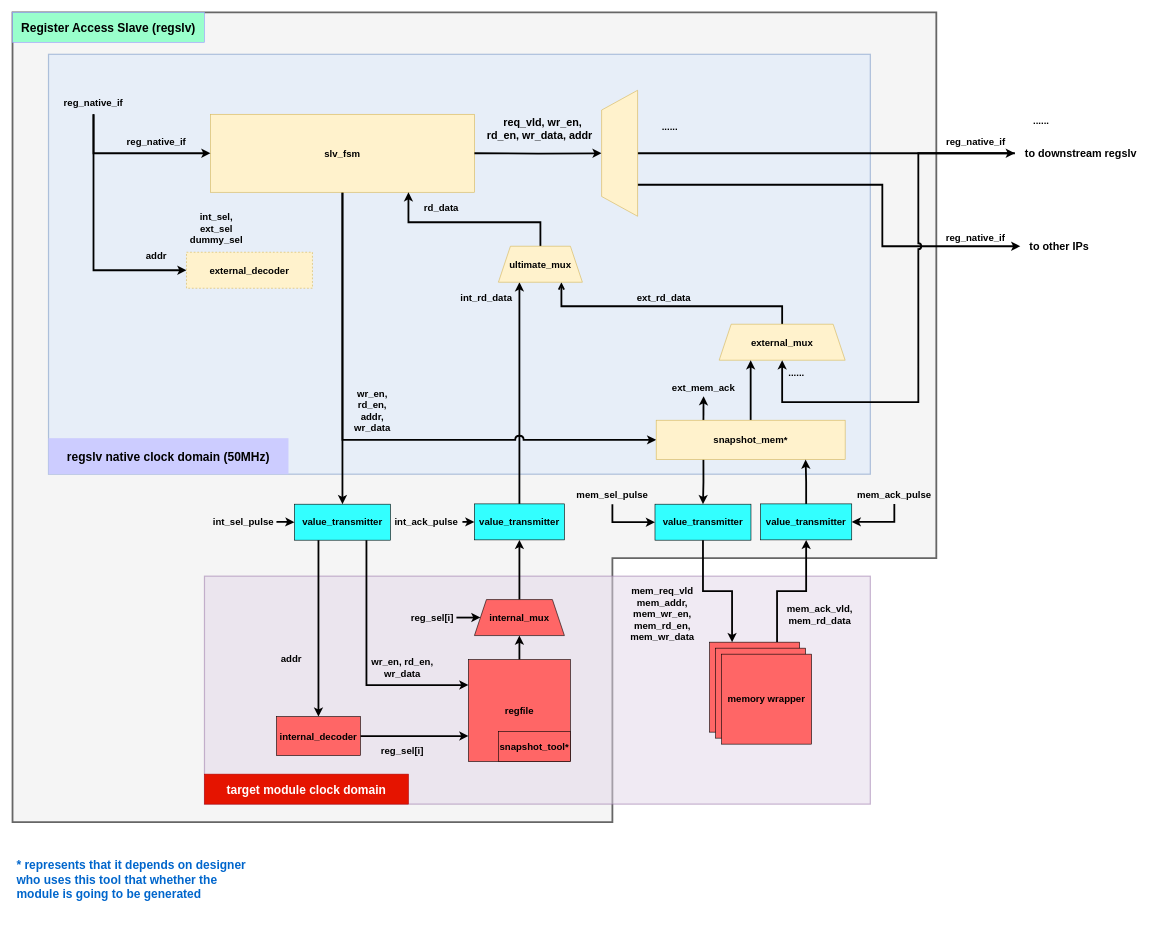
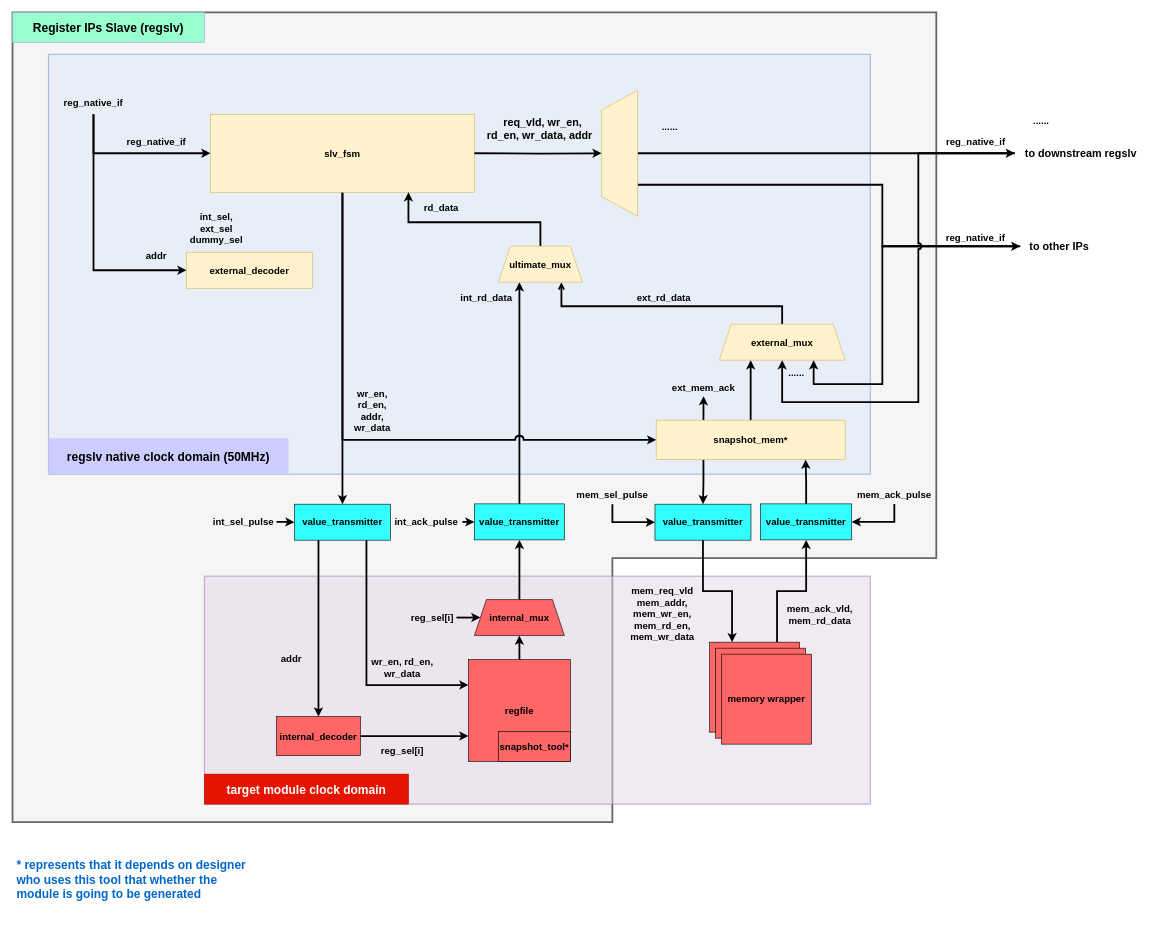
(108, 27) -> (108, 27)
(249, 270) -> (249, 270)
none -> (882, 358)
